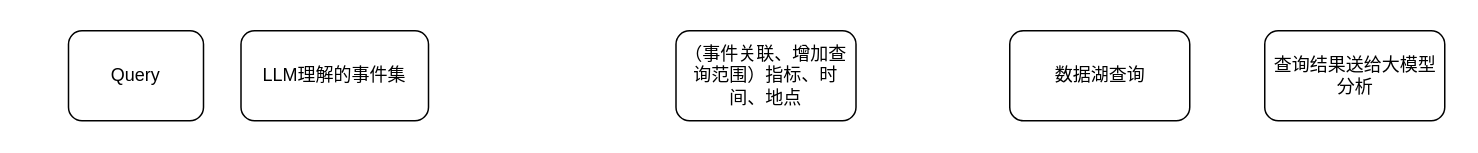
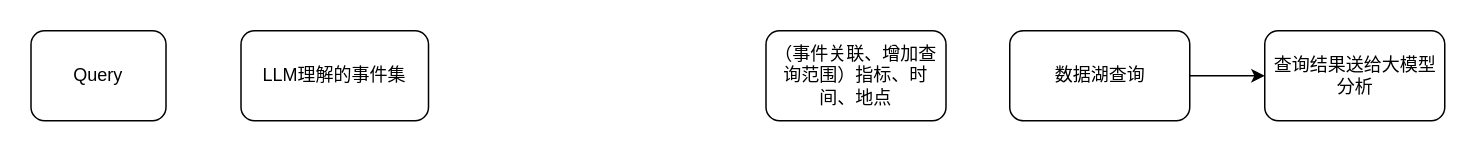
(136, 76) -> (98, 76)
(766, 76) -> (856, 76)
none -> (1222, 76)
